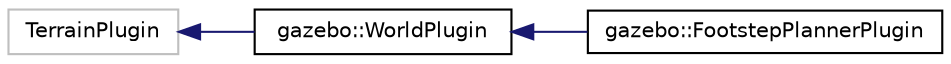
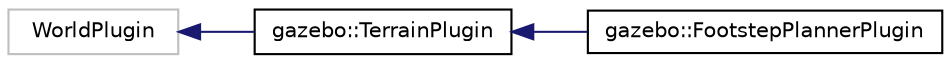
(93, 32) -> (93, 32)
(383, 32) -> (383, 32)
